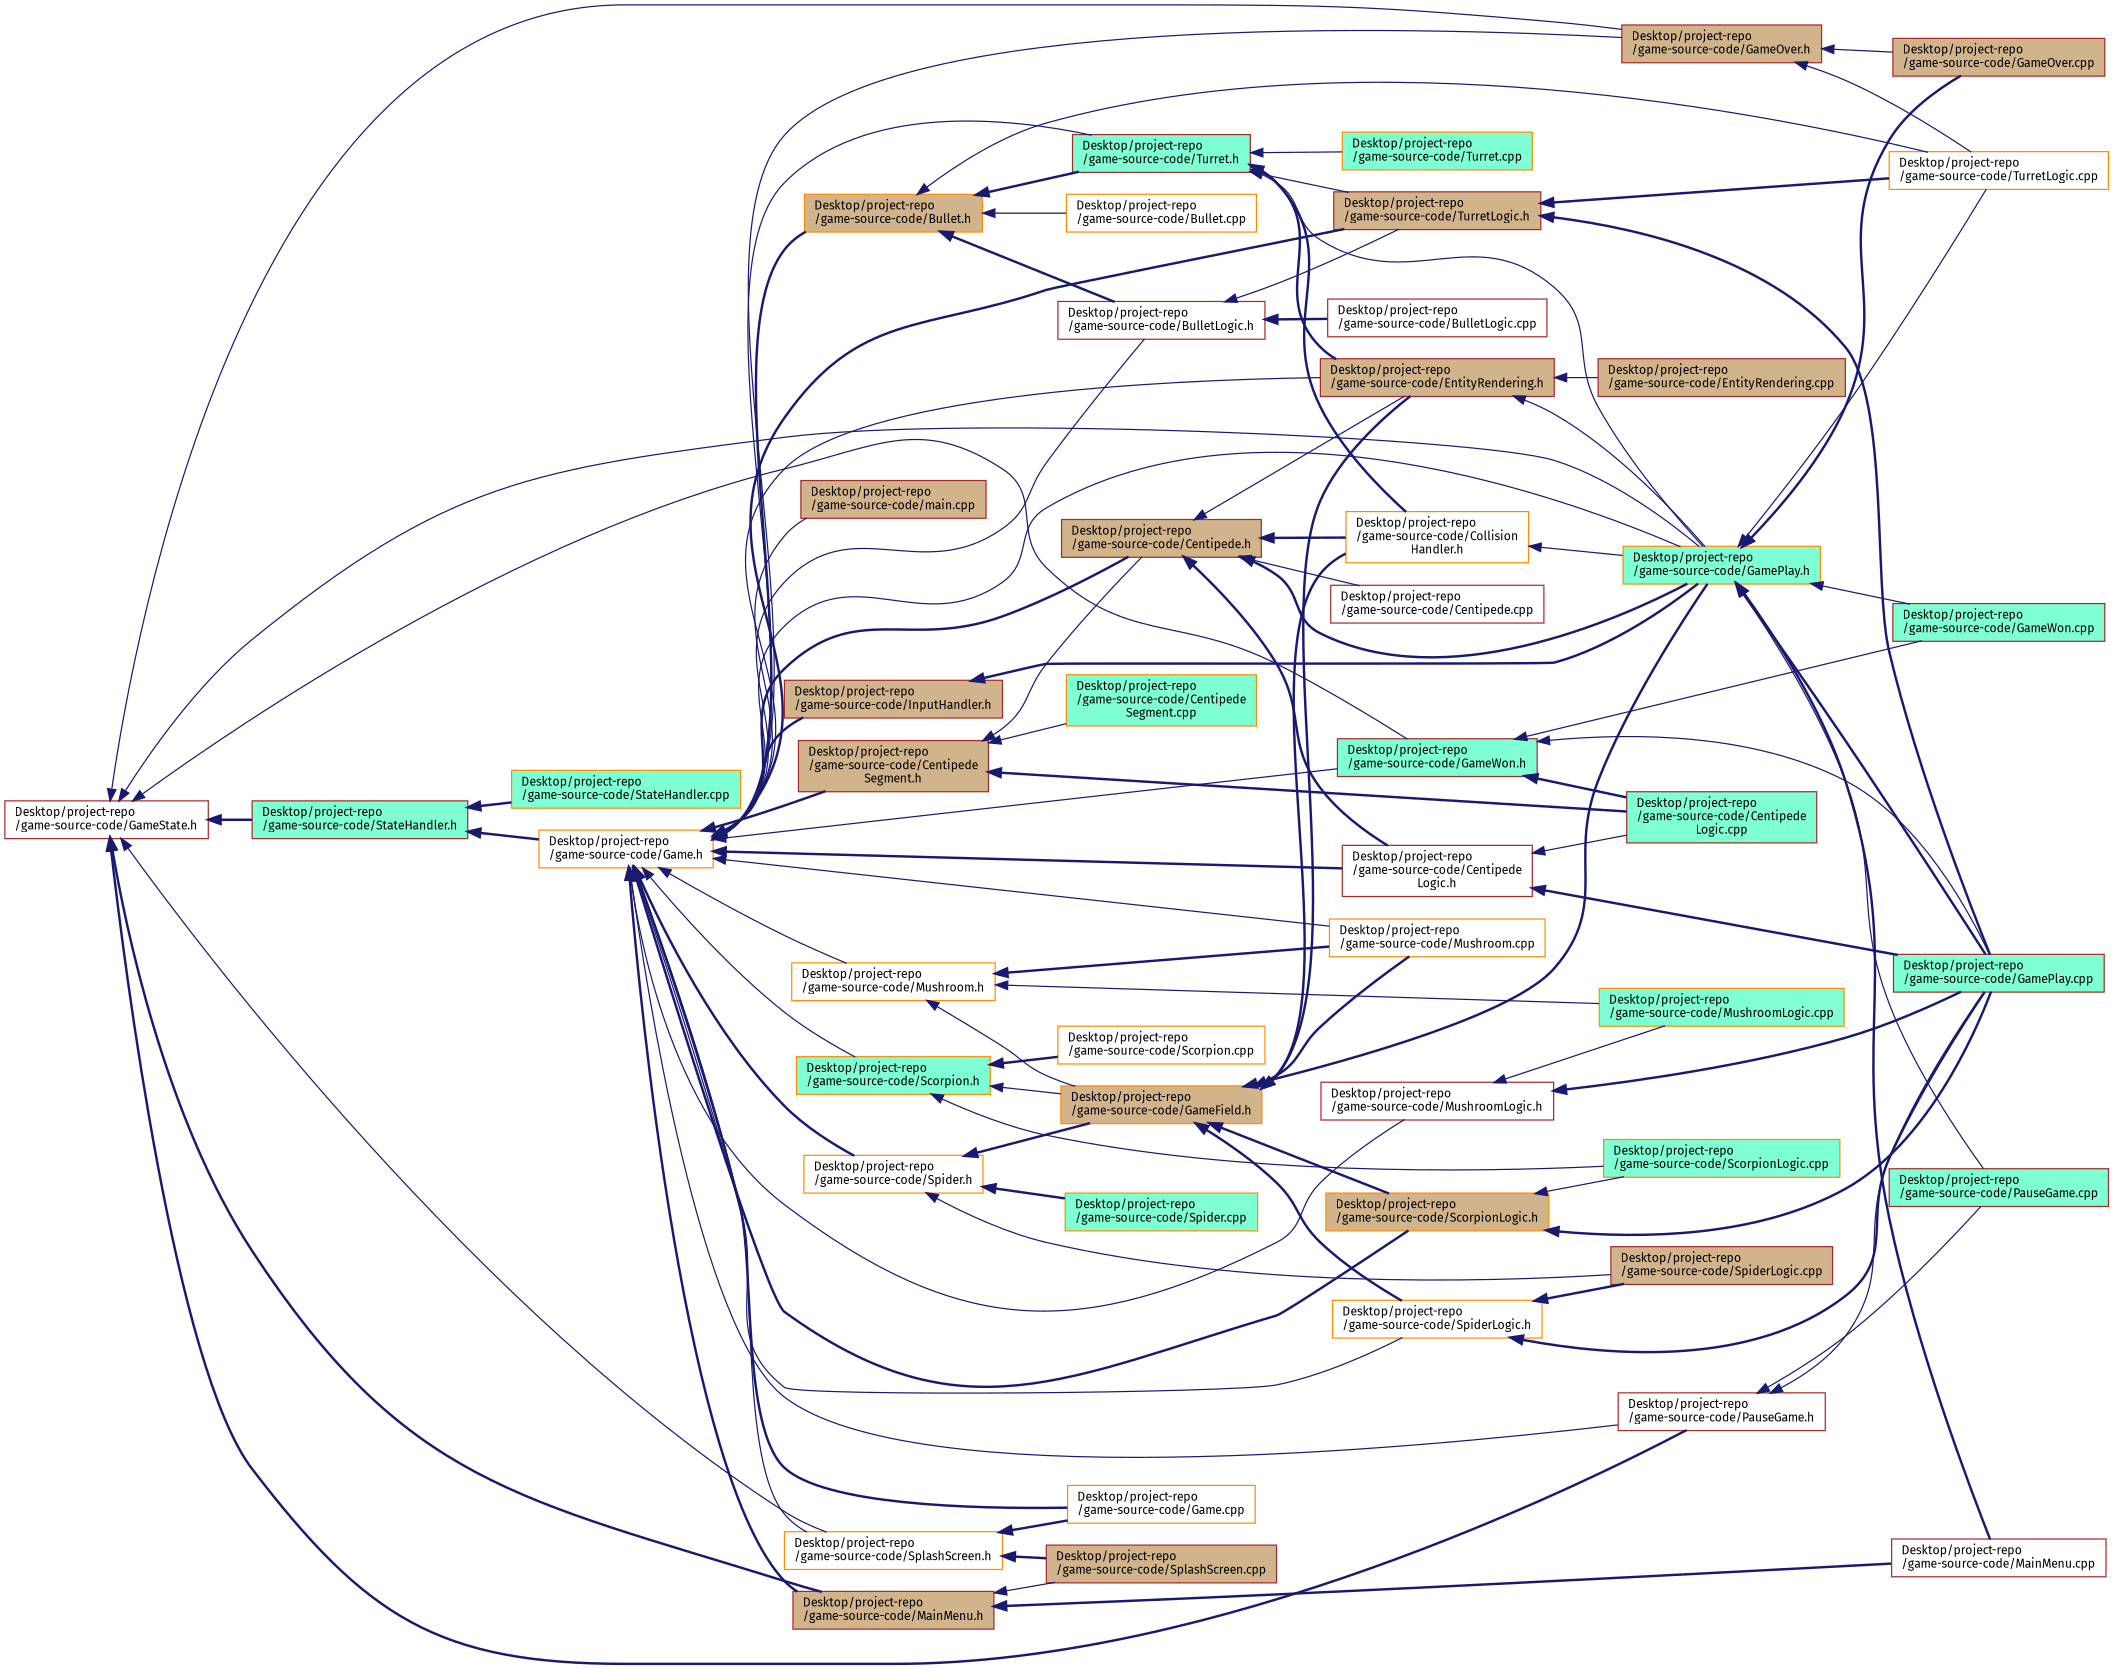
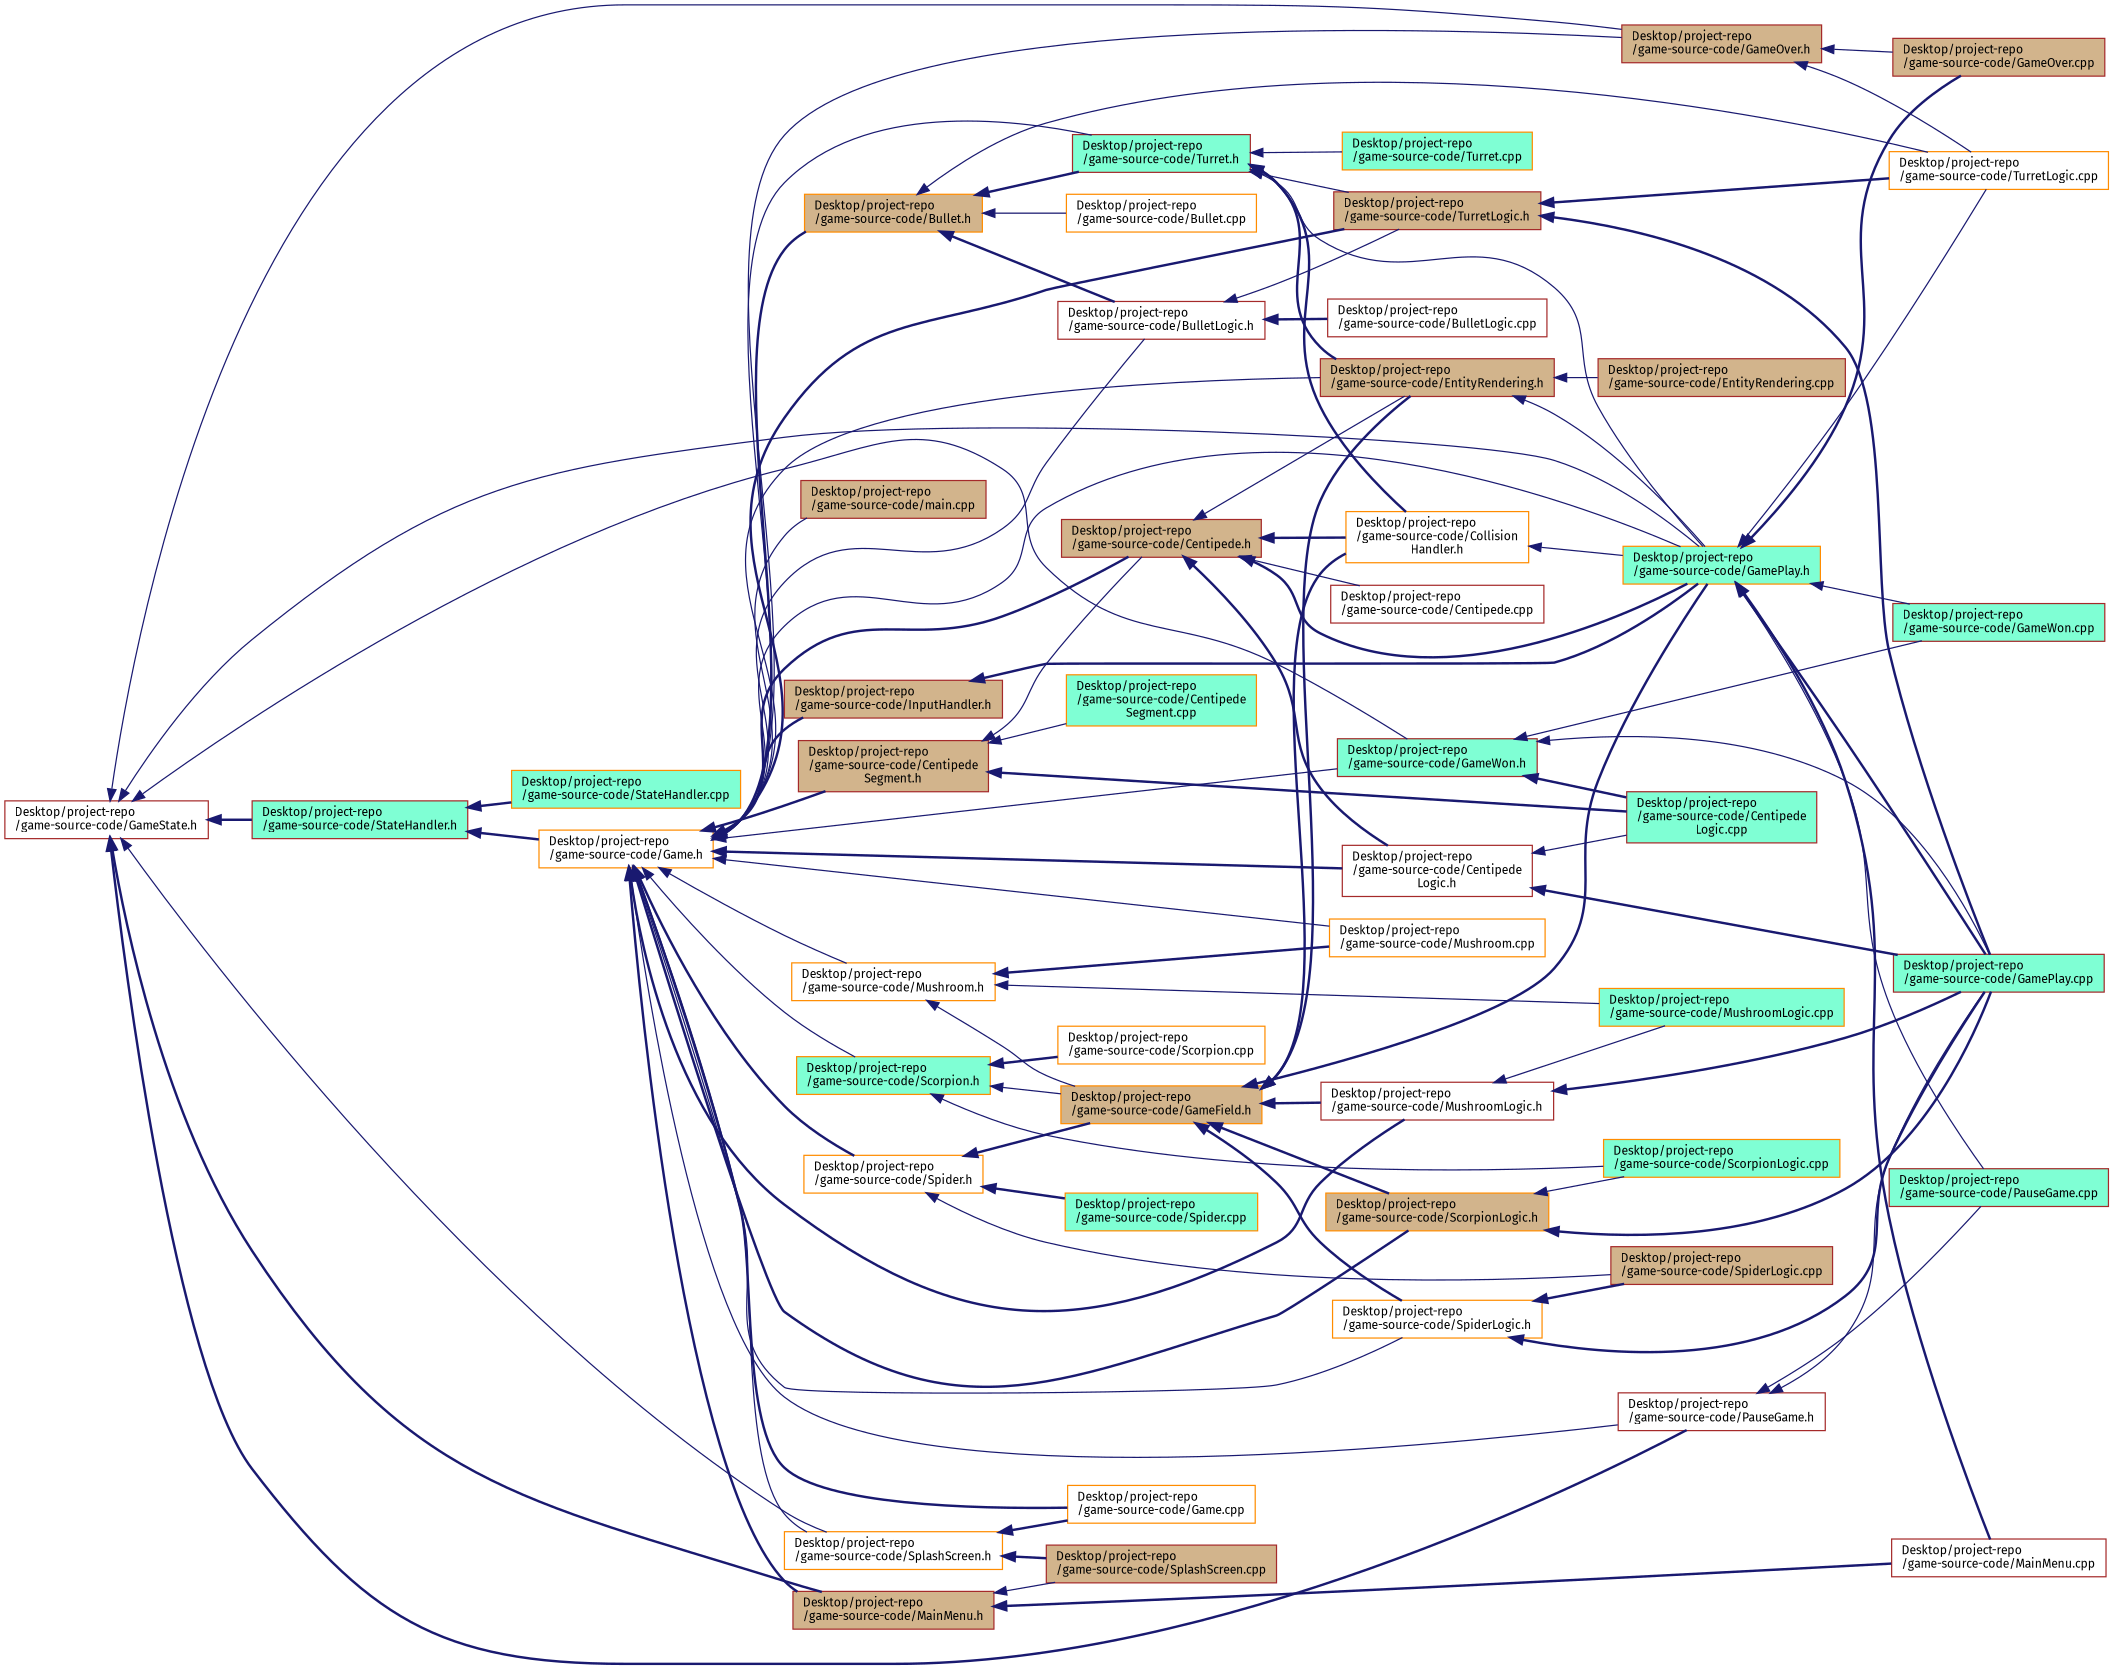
(1333, 1015) -> (1298, 1103)
(933, 1289) -> (933, 1289)
